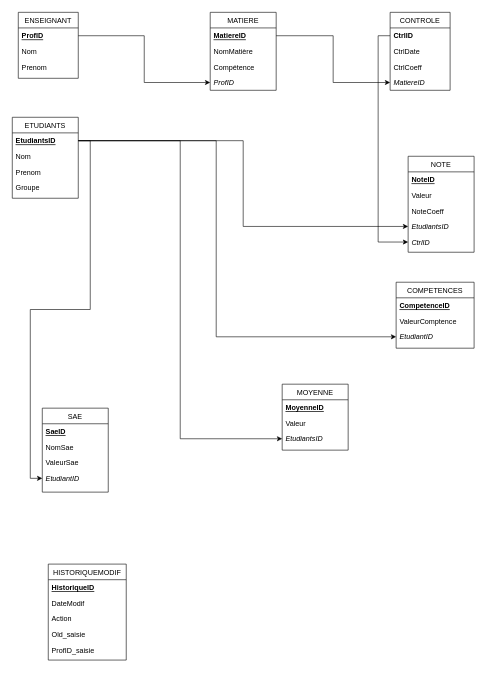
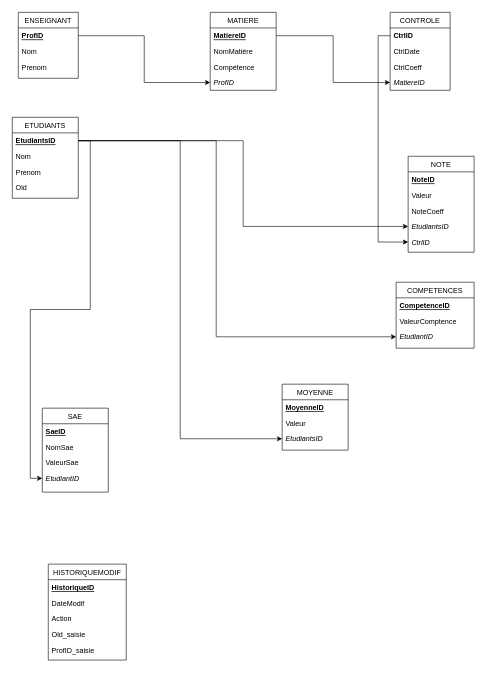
(28, 188) -> (21, 188)
